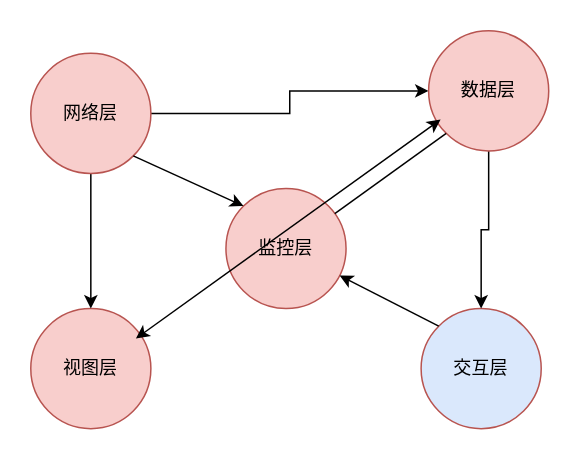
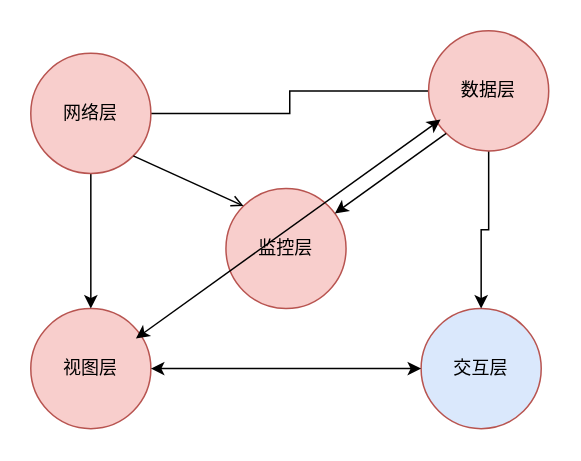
(417, 91) -> (421, 91)
(233, 201) -> (236, 202)
(341, 209) -> (344, 207)
(394, 303) -> none
none -> (286, 368)
